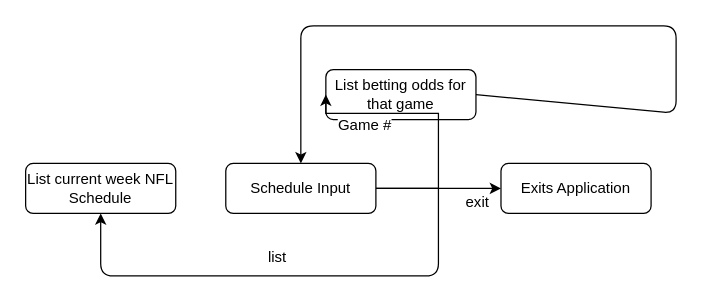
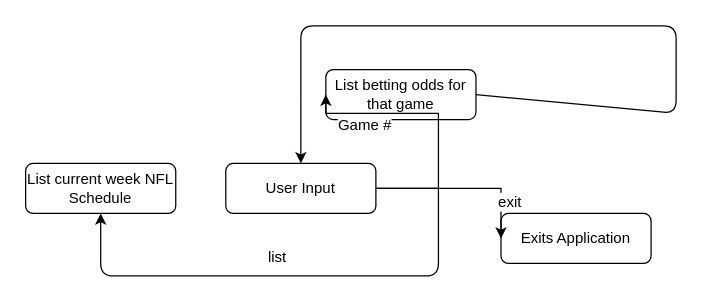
(301, 188) -> (301, 188)
(576, 188) -> (576, 238)
